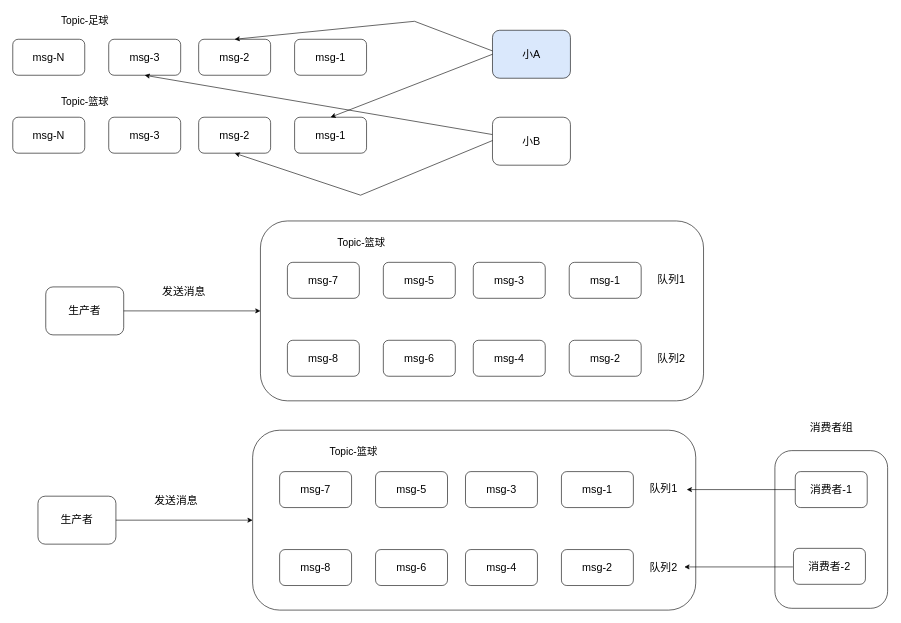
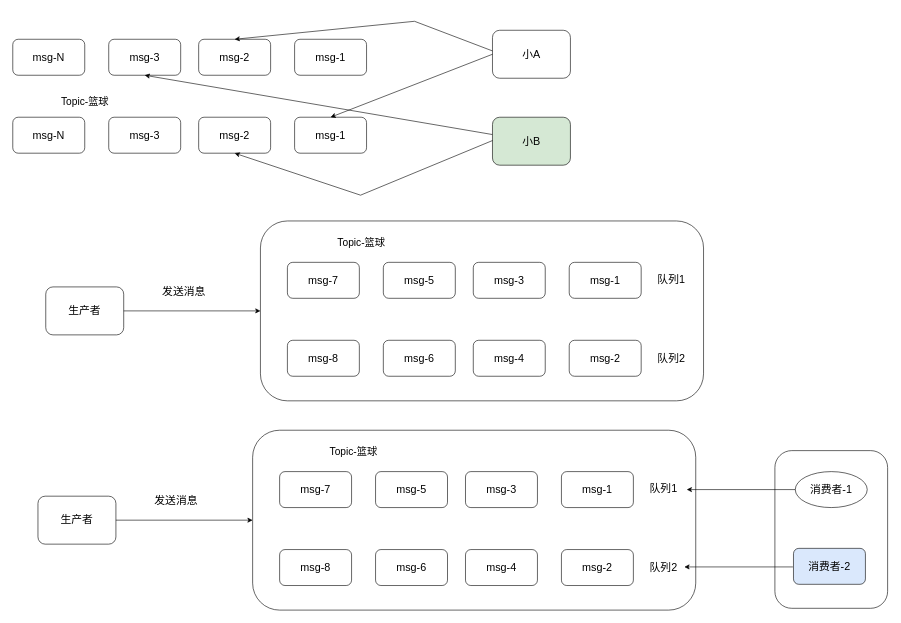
(84, 21) -> none
(531, 54) -> (531, 54)
(531, 141) -> (531, 141)
(831, 428) -> none
(831, 490) -> (831, 490)
(830, 567) -> (830, 567)
